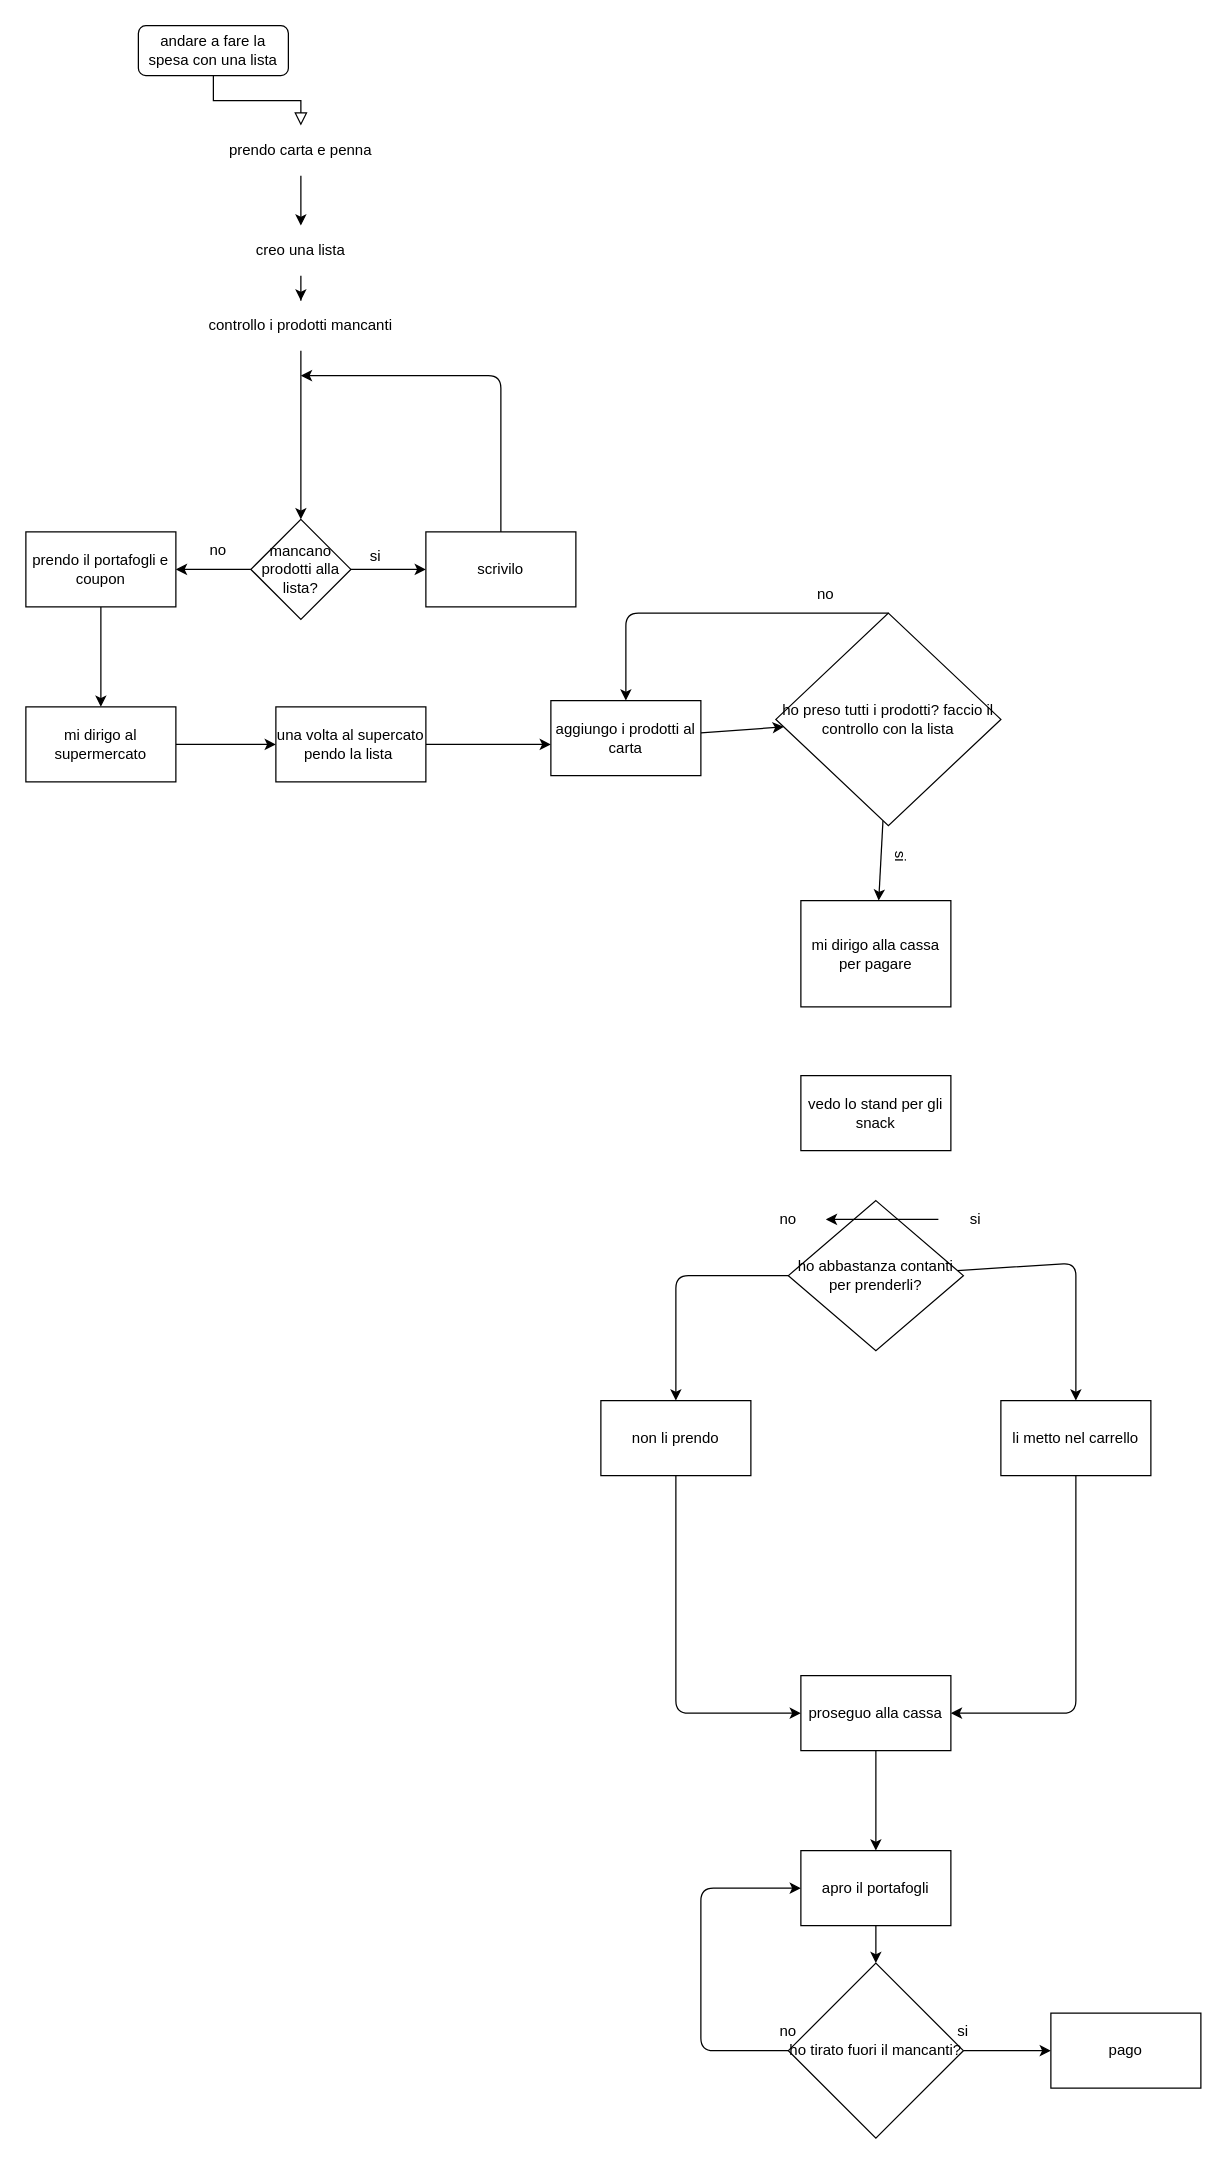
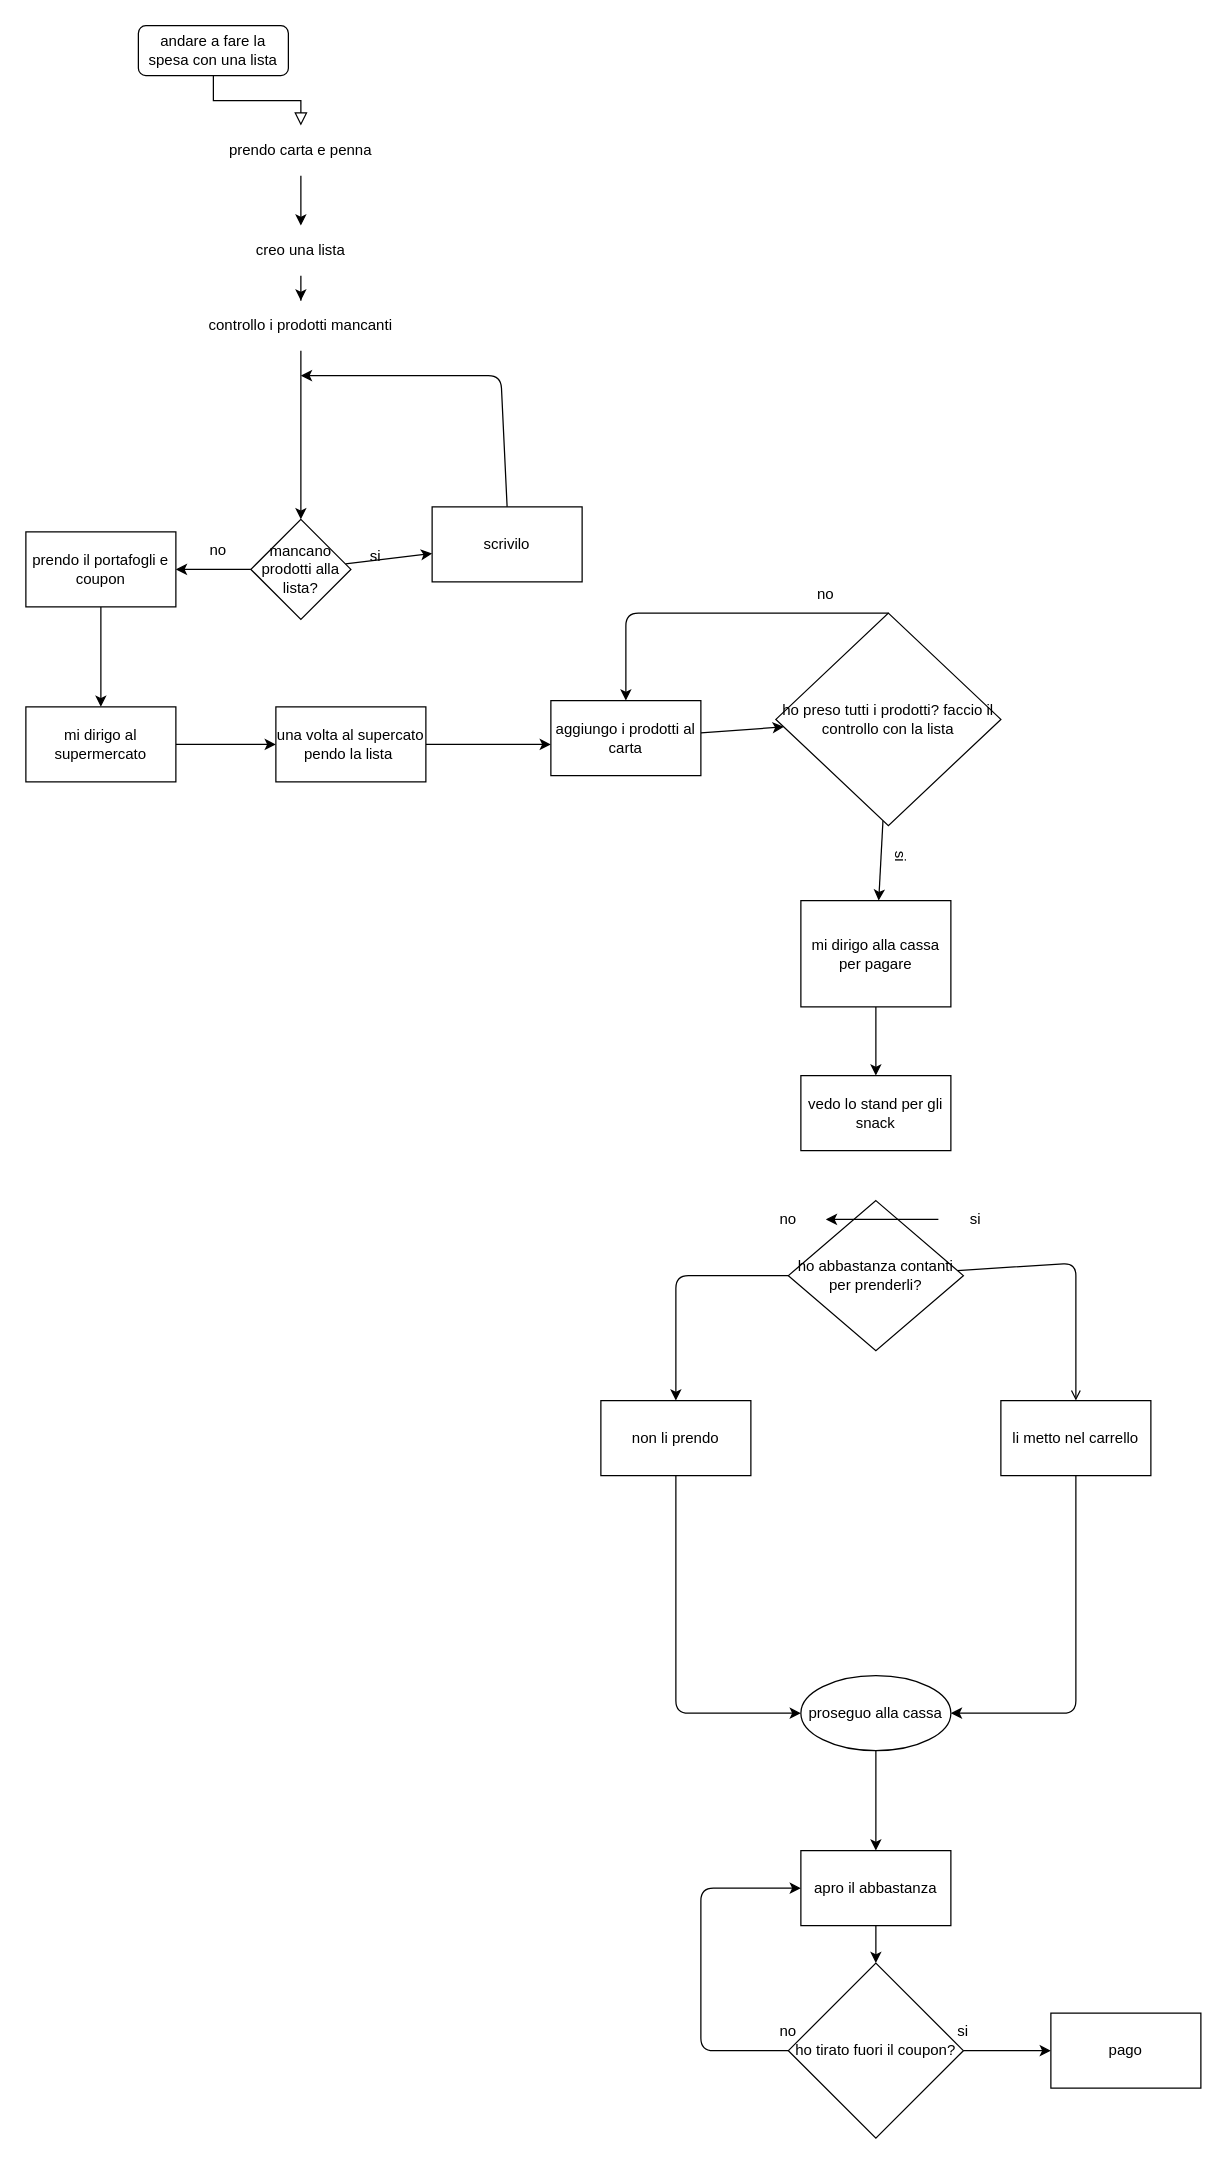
(501, 569) -> (507, 544)
none -> (876, 1037)
(1076, 1391) -> (1076, 1392)
(876, 1713) -> (876, 1713)
(876, 1888) -> (876, 1888)
(876, 2051) -> (876, 2051)
